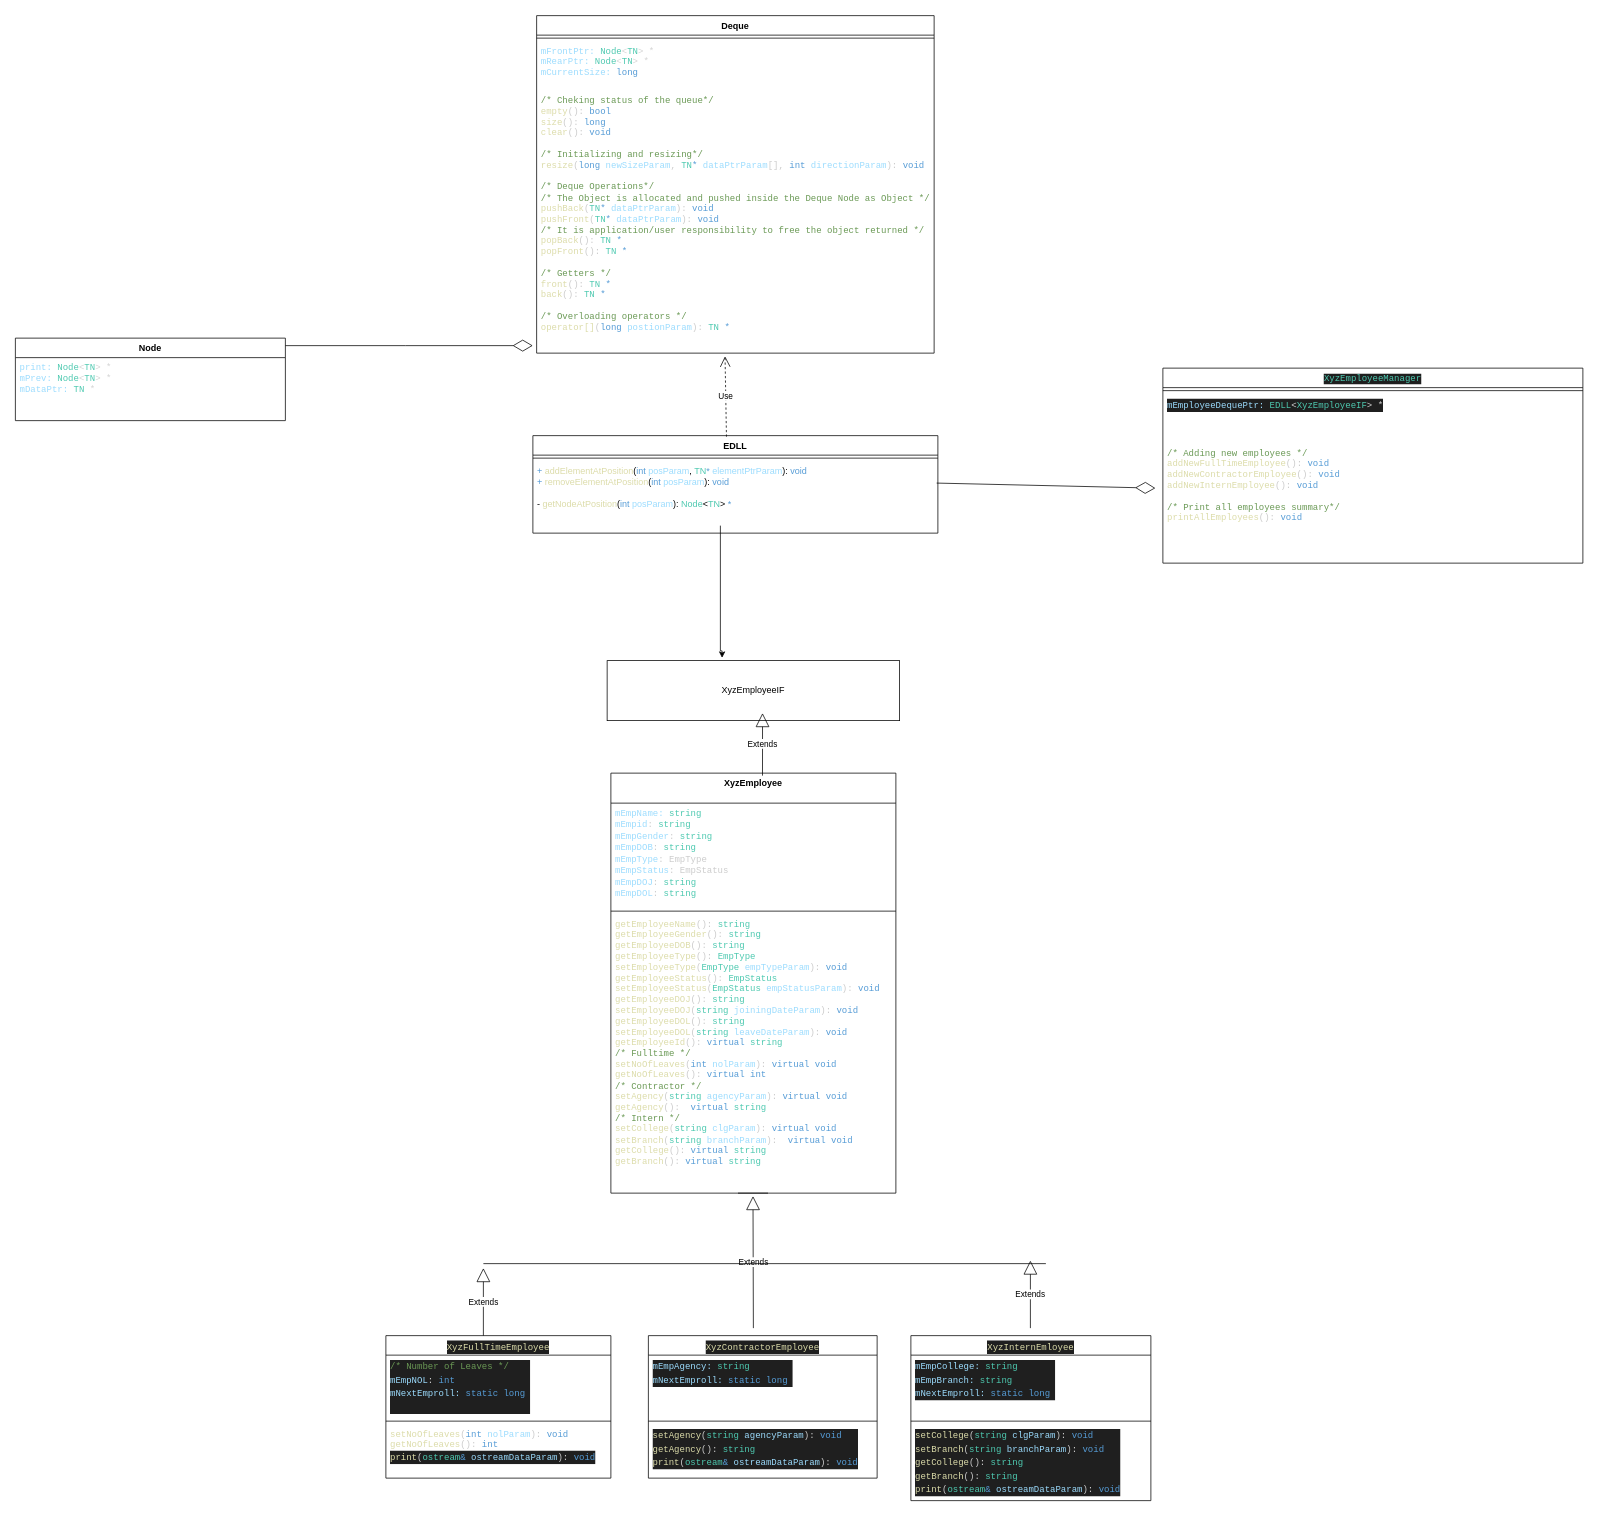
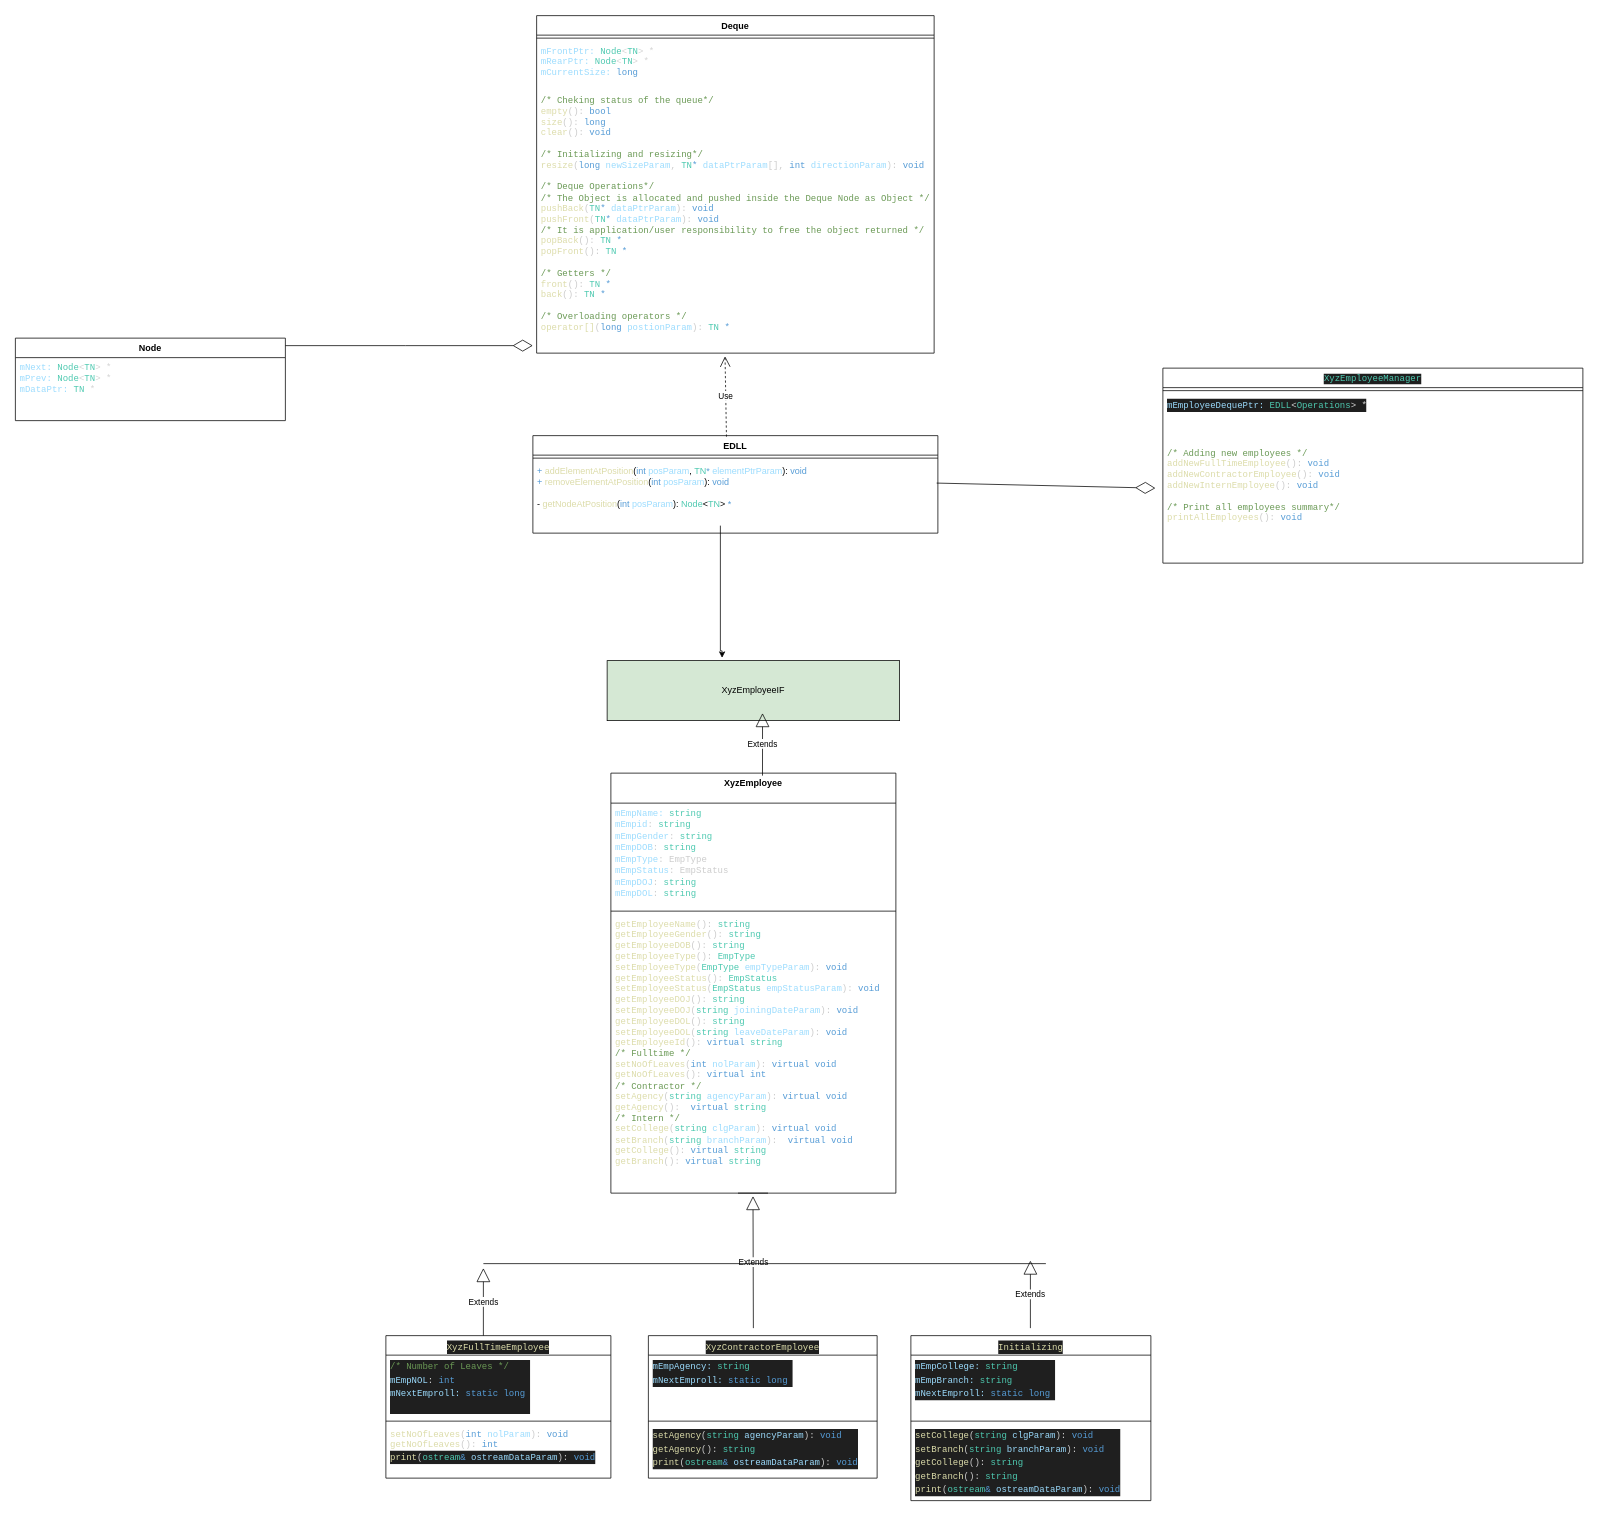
(59, 379) -> (59, 379)
(1262, 404) -> (1255, 404)
(753, 690) -> (753, 690)
(1031, 1346) -> (1031, 1346)
